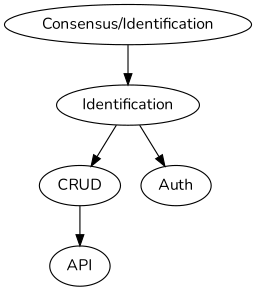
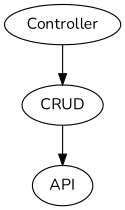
(128, 25) -> none
(128, 105) -> (63, 25)
(176, 186) -> none
